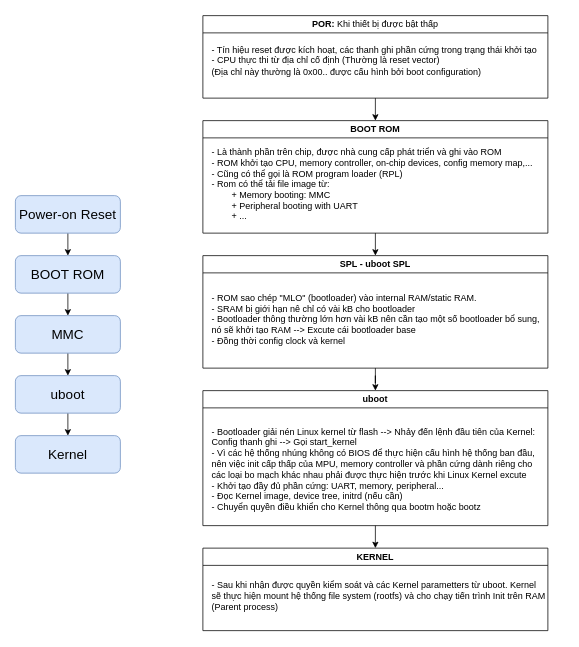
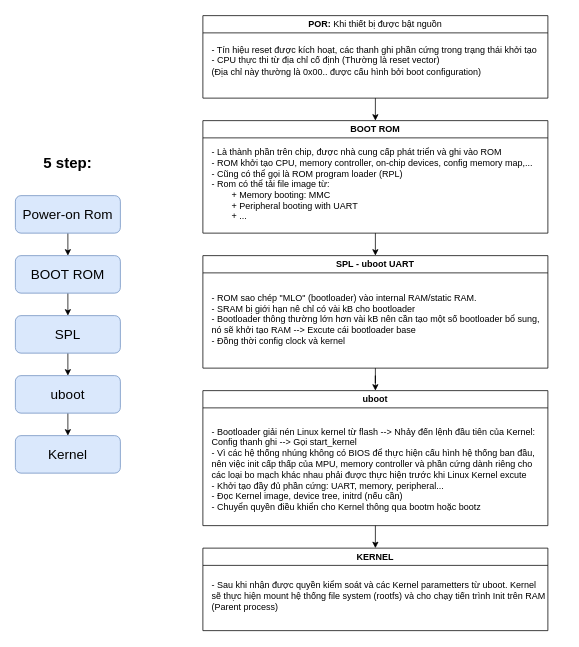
(375, 24) -> (375, 24)
none -> (68, 162)
(68, 214) -> (68, 214)
(375, 264) -> (375, 264)
(68, 334) -> (68, 334)
